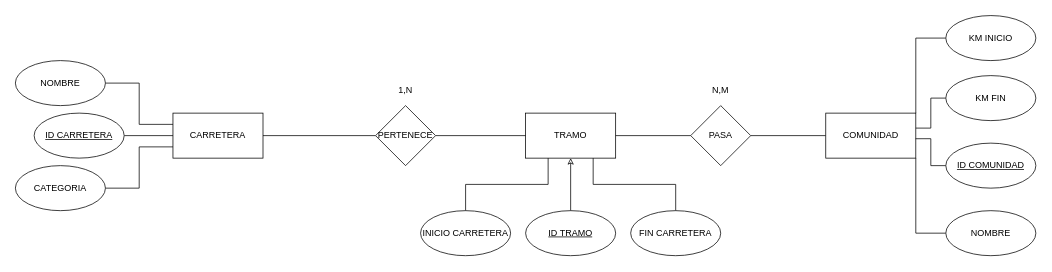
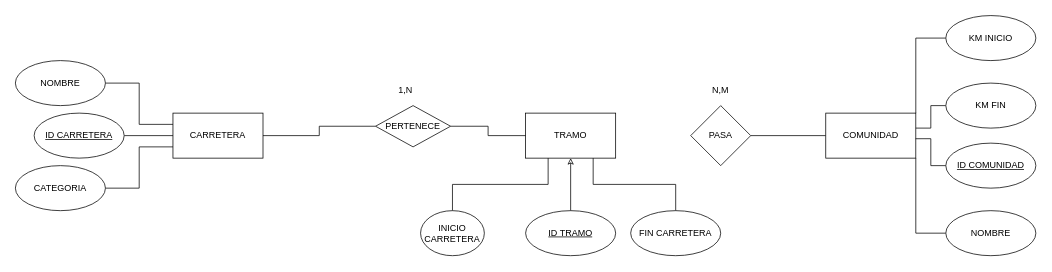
(990, 98) -> (990, 105)
(405, 135) -> (413, 126)
(653, 135) -> none
(465, 233) -> (452, 233)
